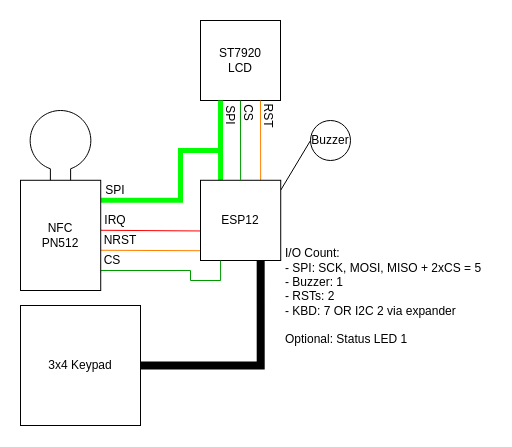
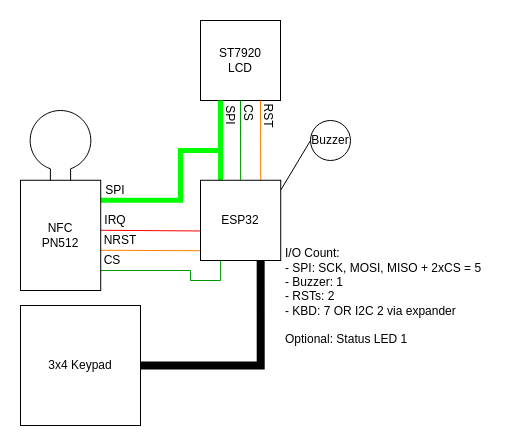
(241, 221) -> (241, 221)
